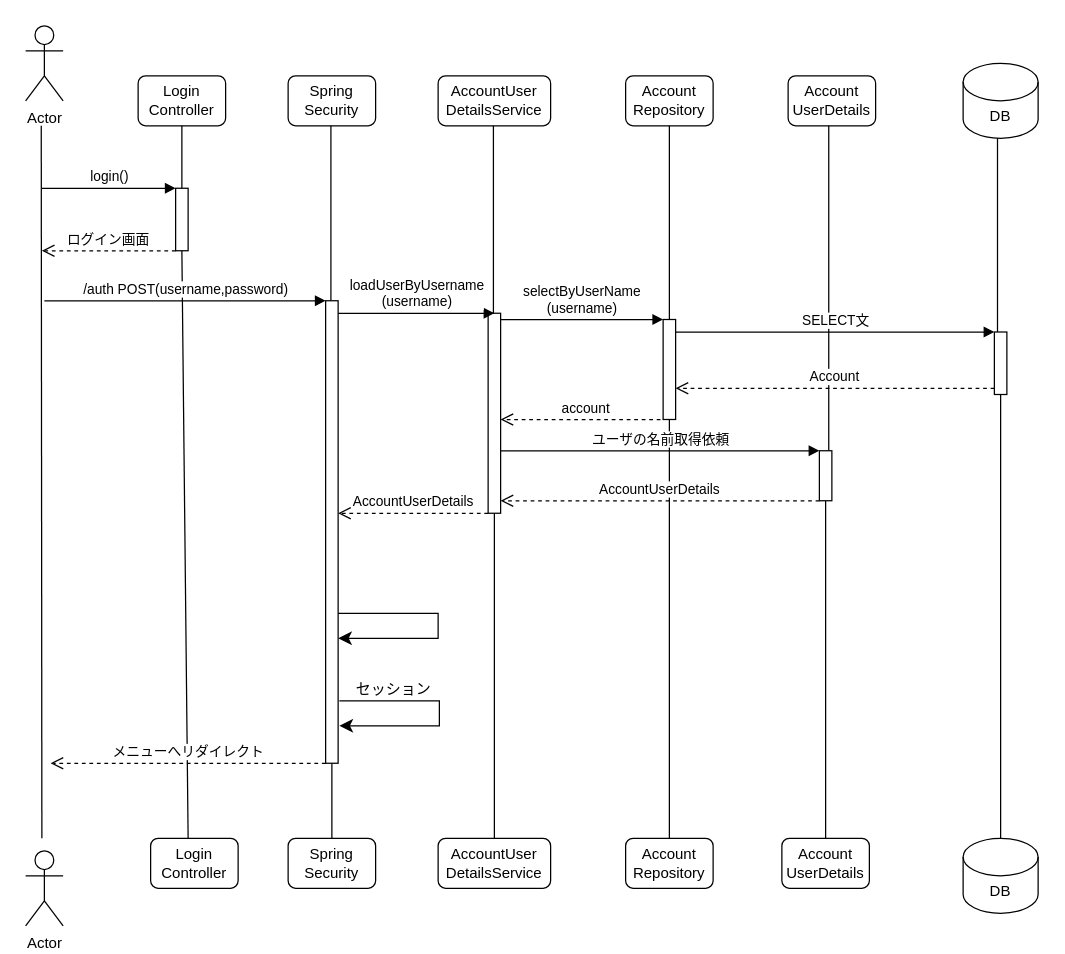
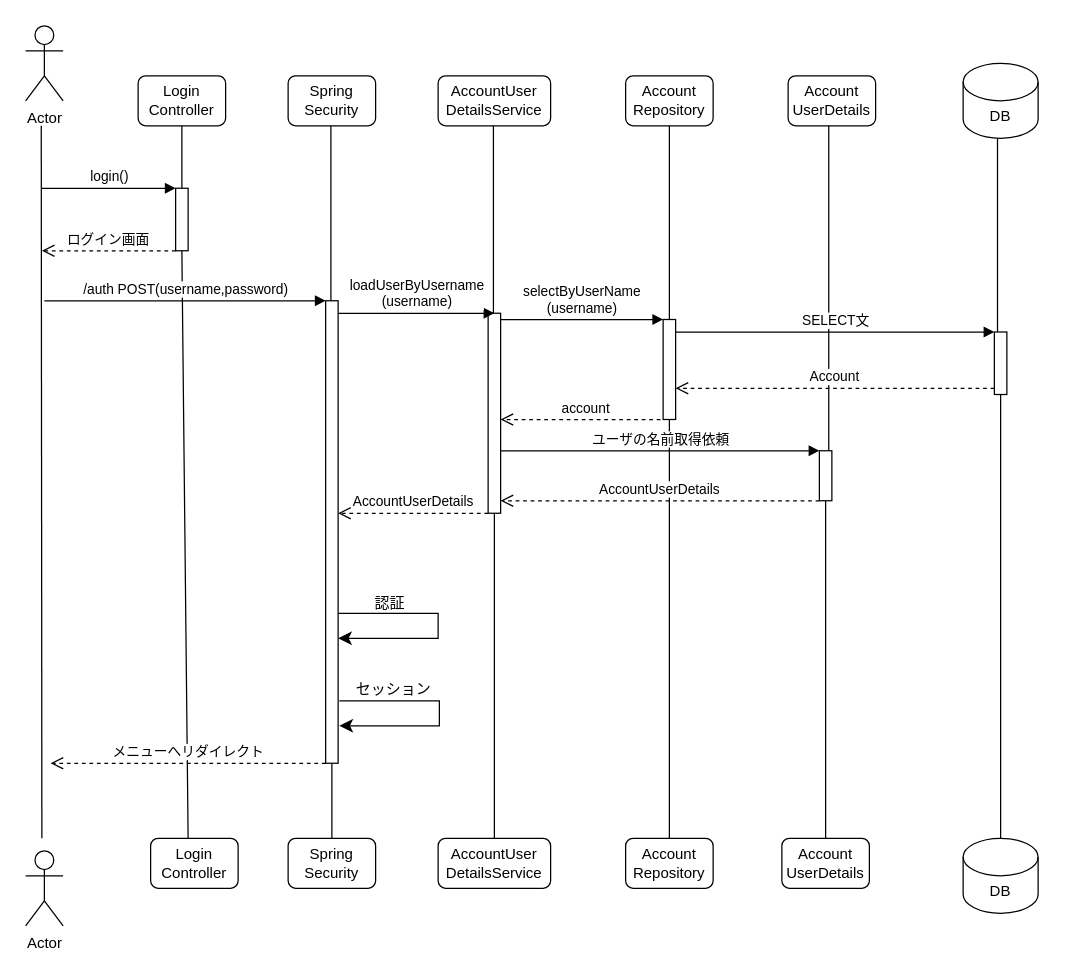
none -> (389, 603)
